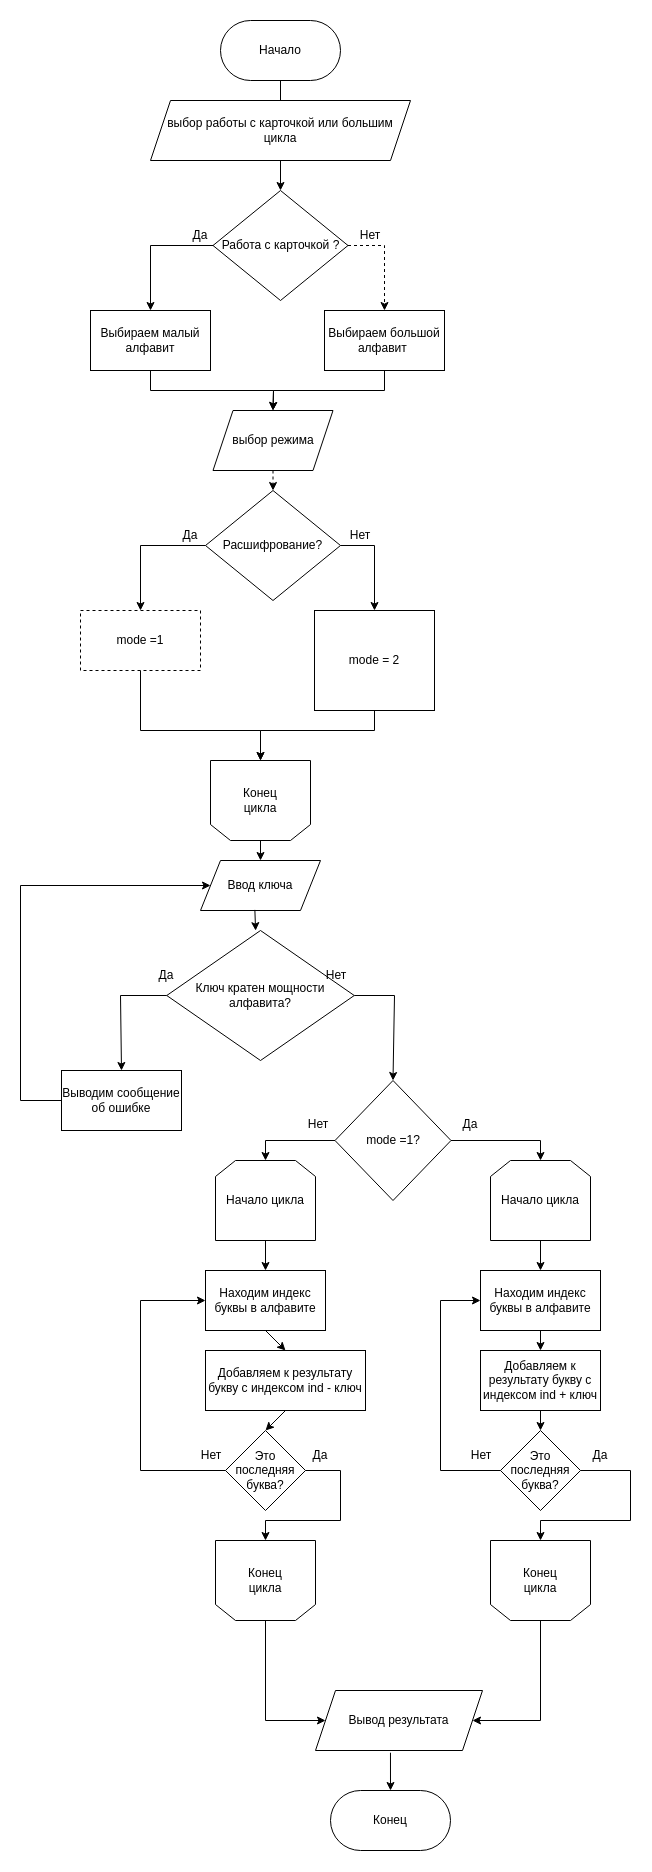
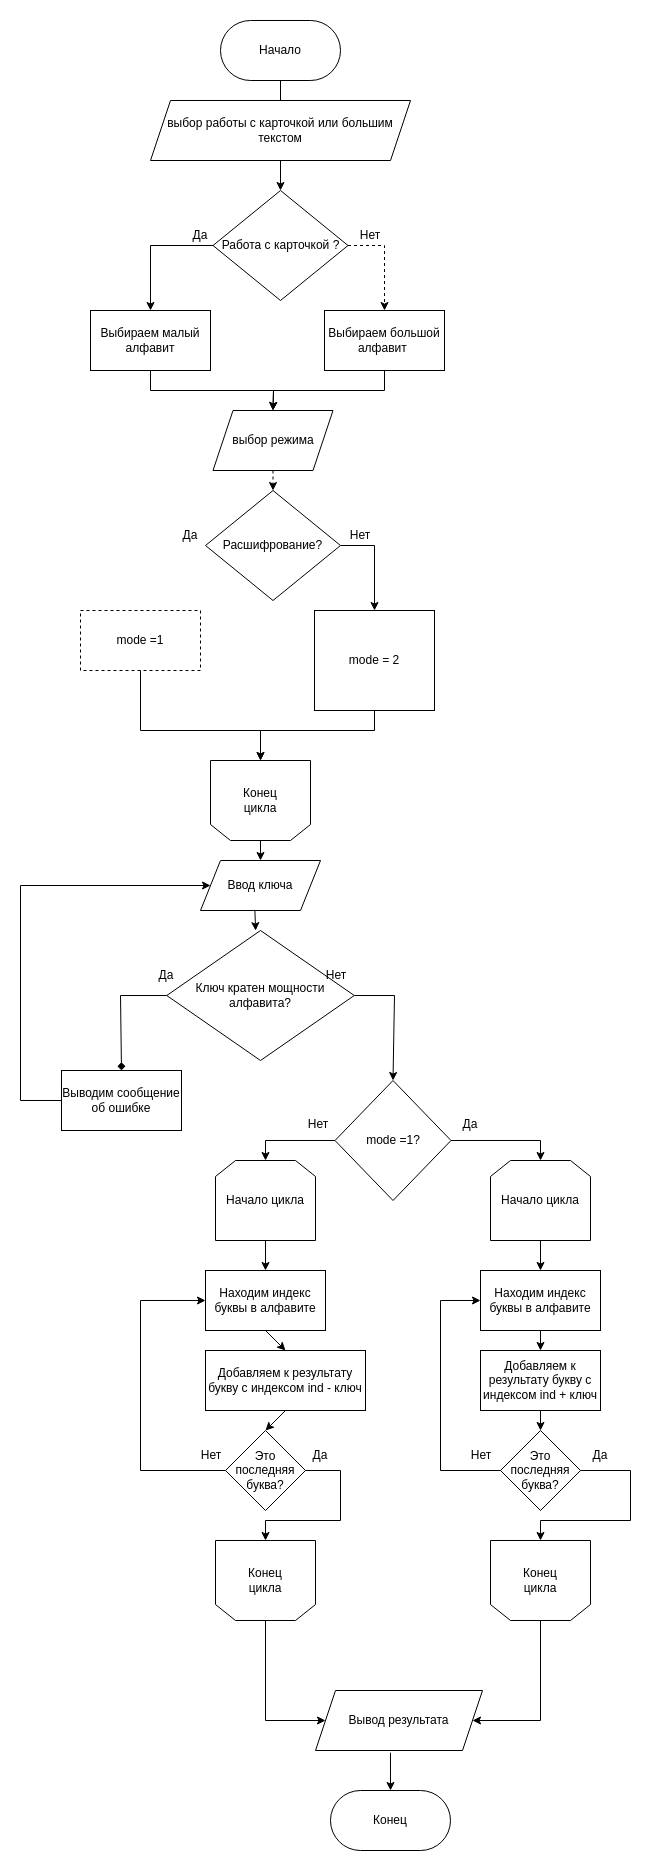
(281, 131) -> (281, 131)
(145, 546) -> none
(121, 1062) -> (121, 1062)
